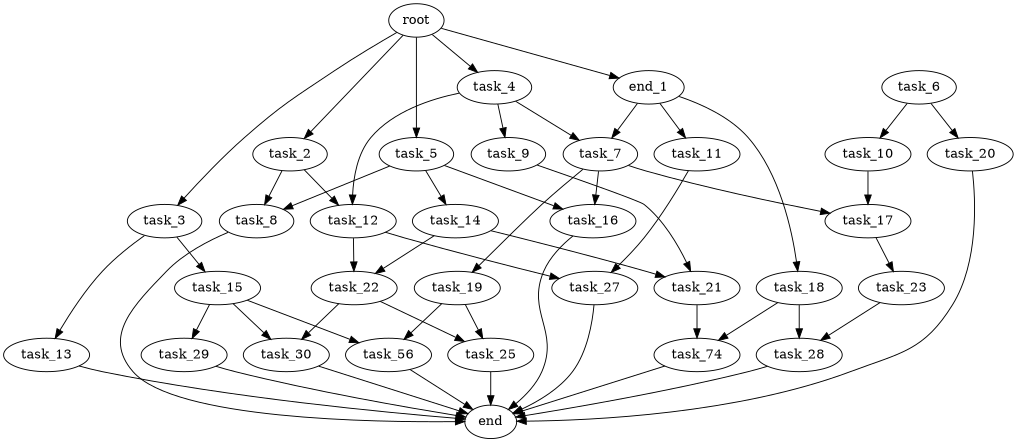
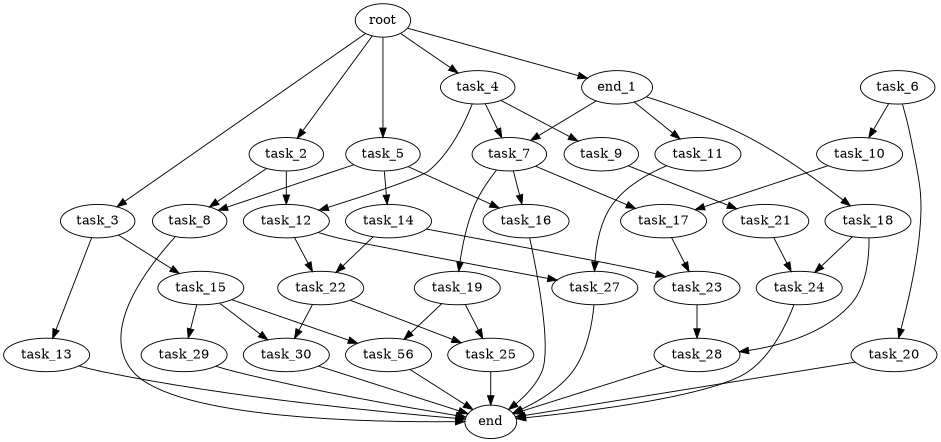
(574, 252) -> (541, 251)
(697, 355) -> (799, 288)
